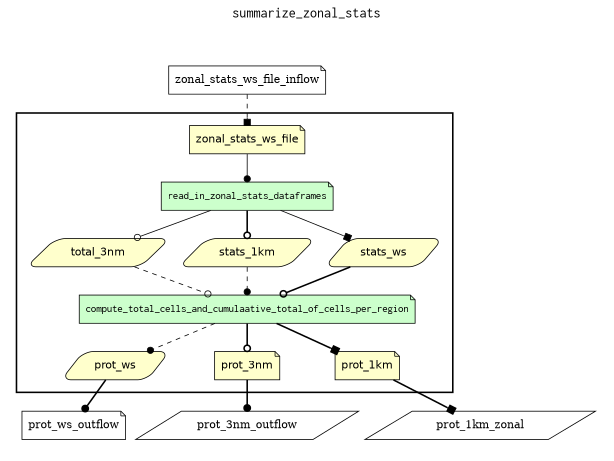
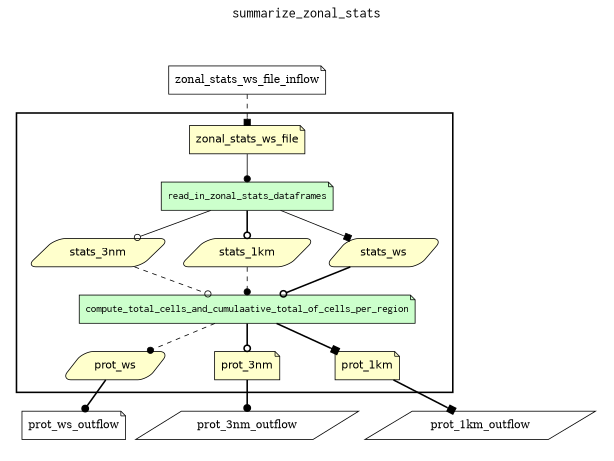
(98, 253) -> (98, 253)
(480, 425) -> (480, 425)
